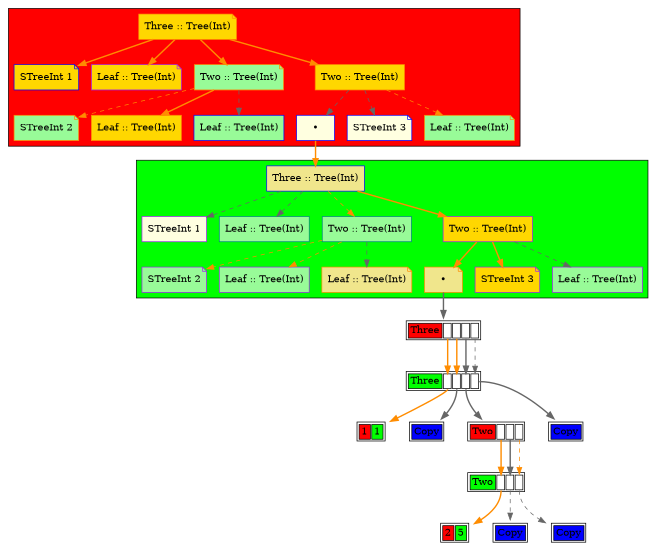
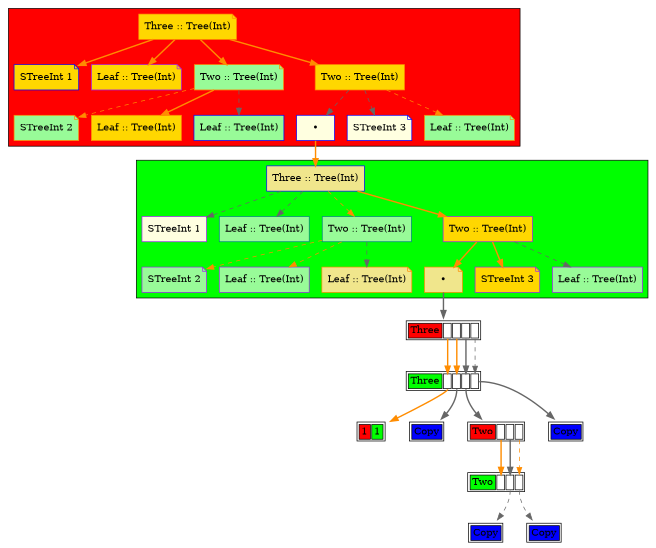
(455, 533) -> none
